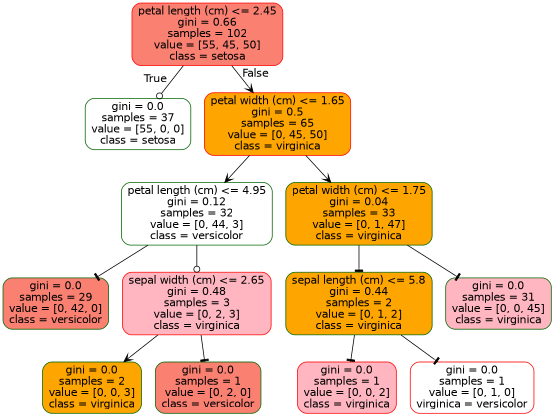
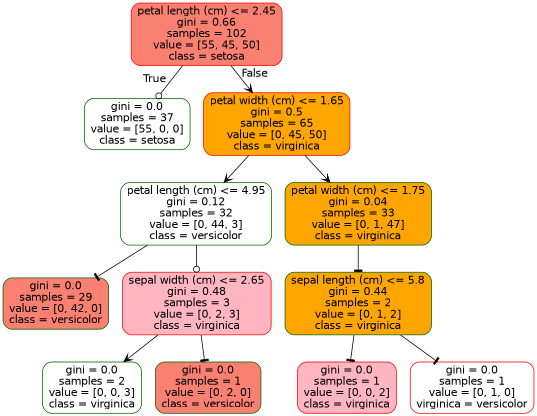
(499, 304) -> none
(92, 388) -> (92, 388)
